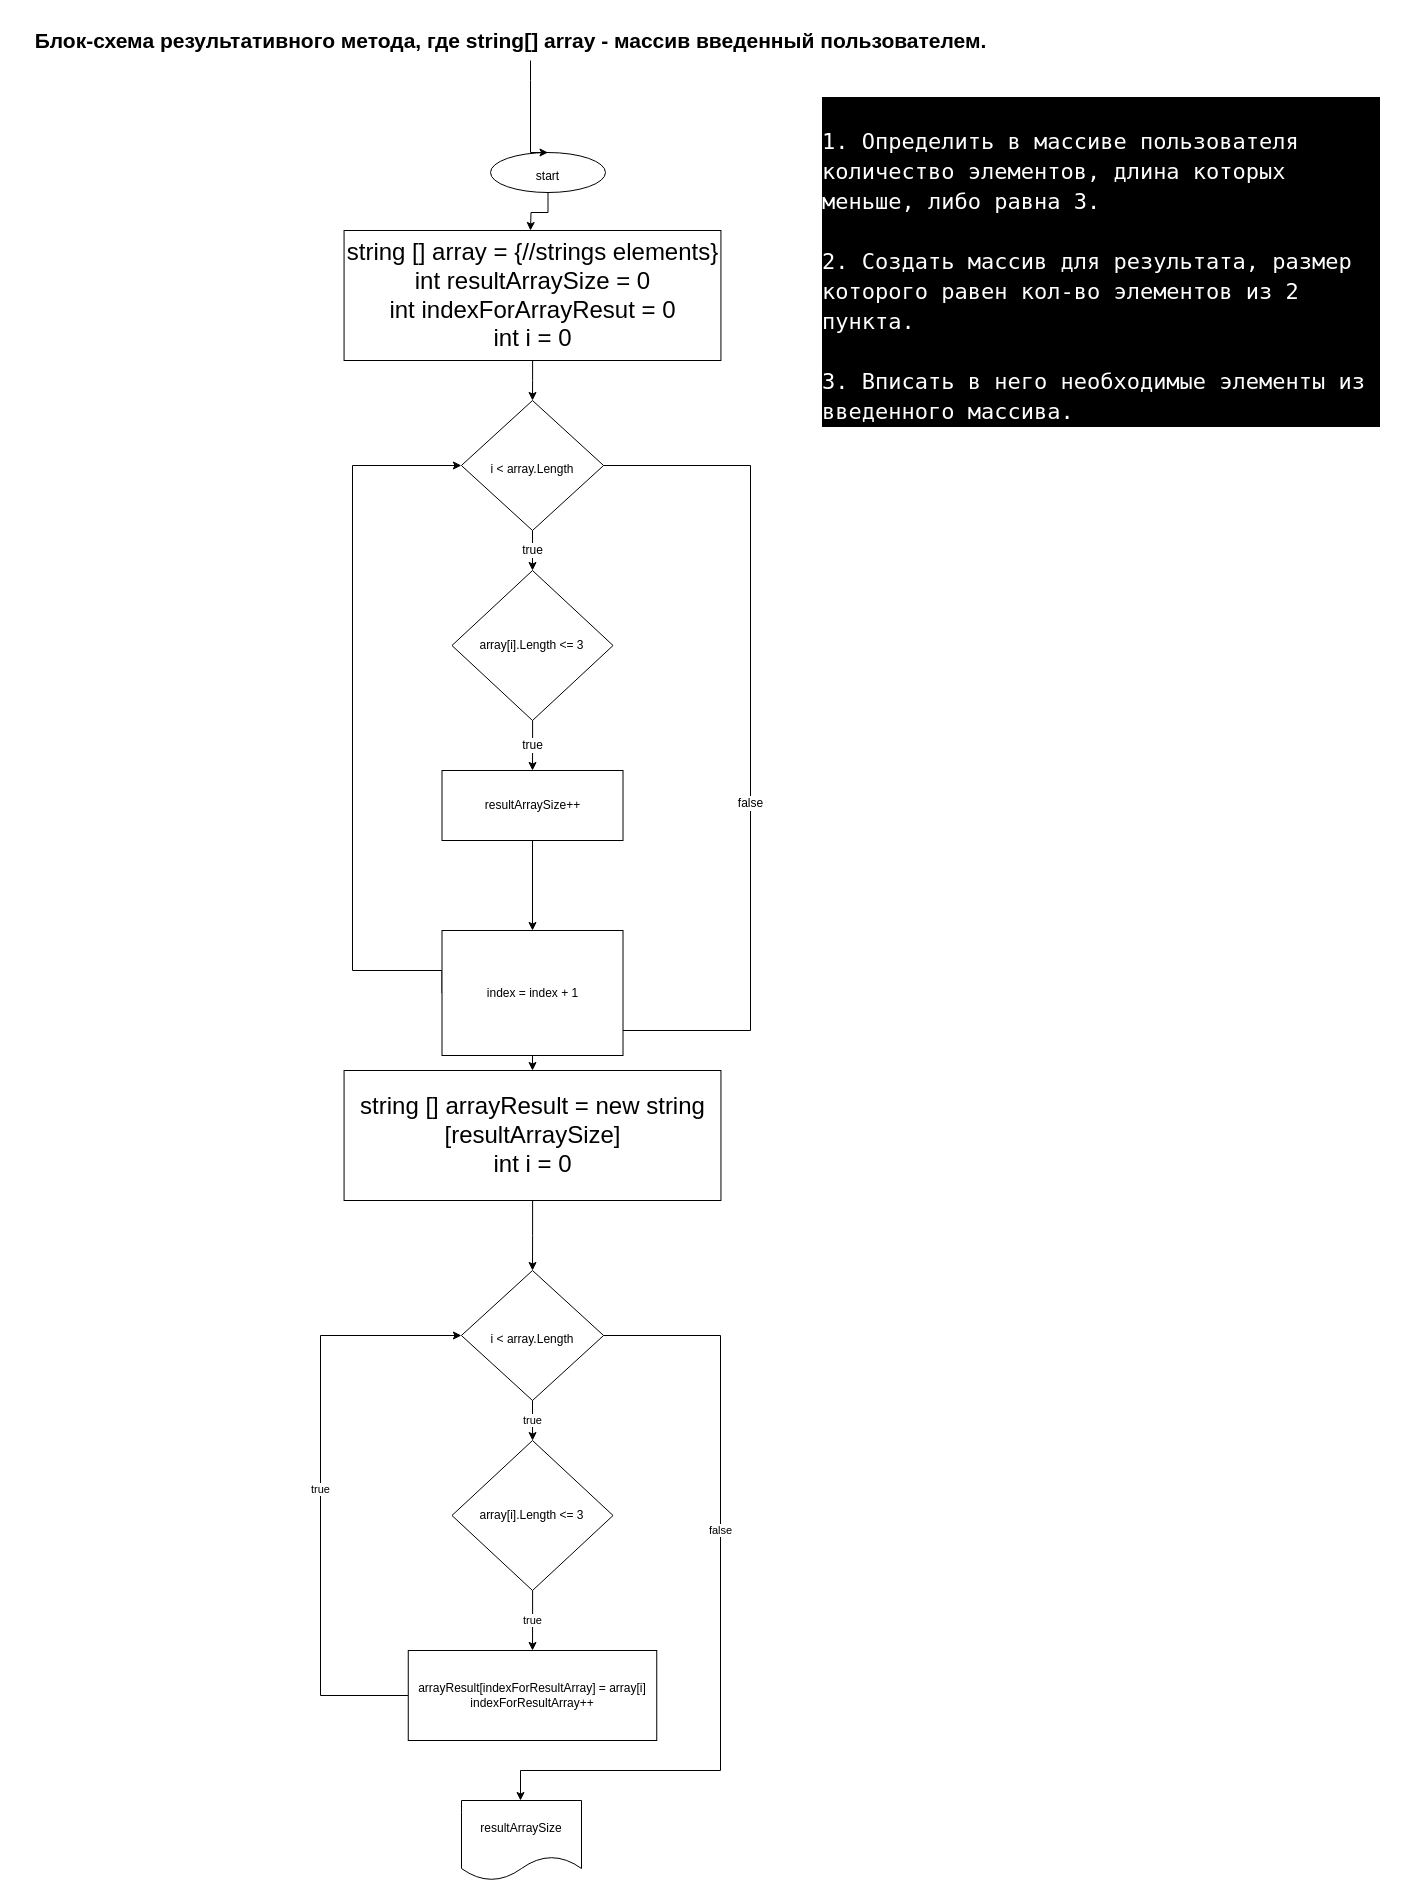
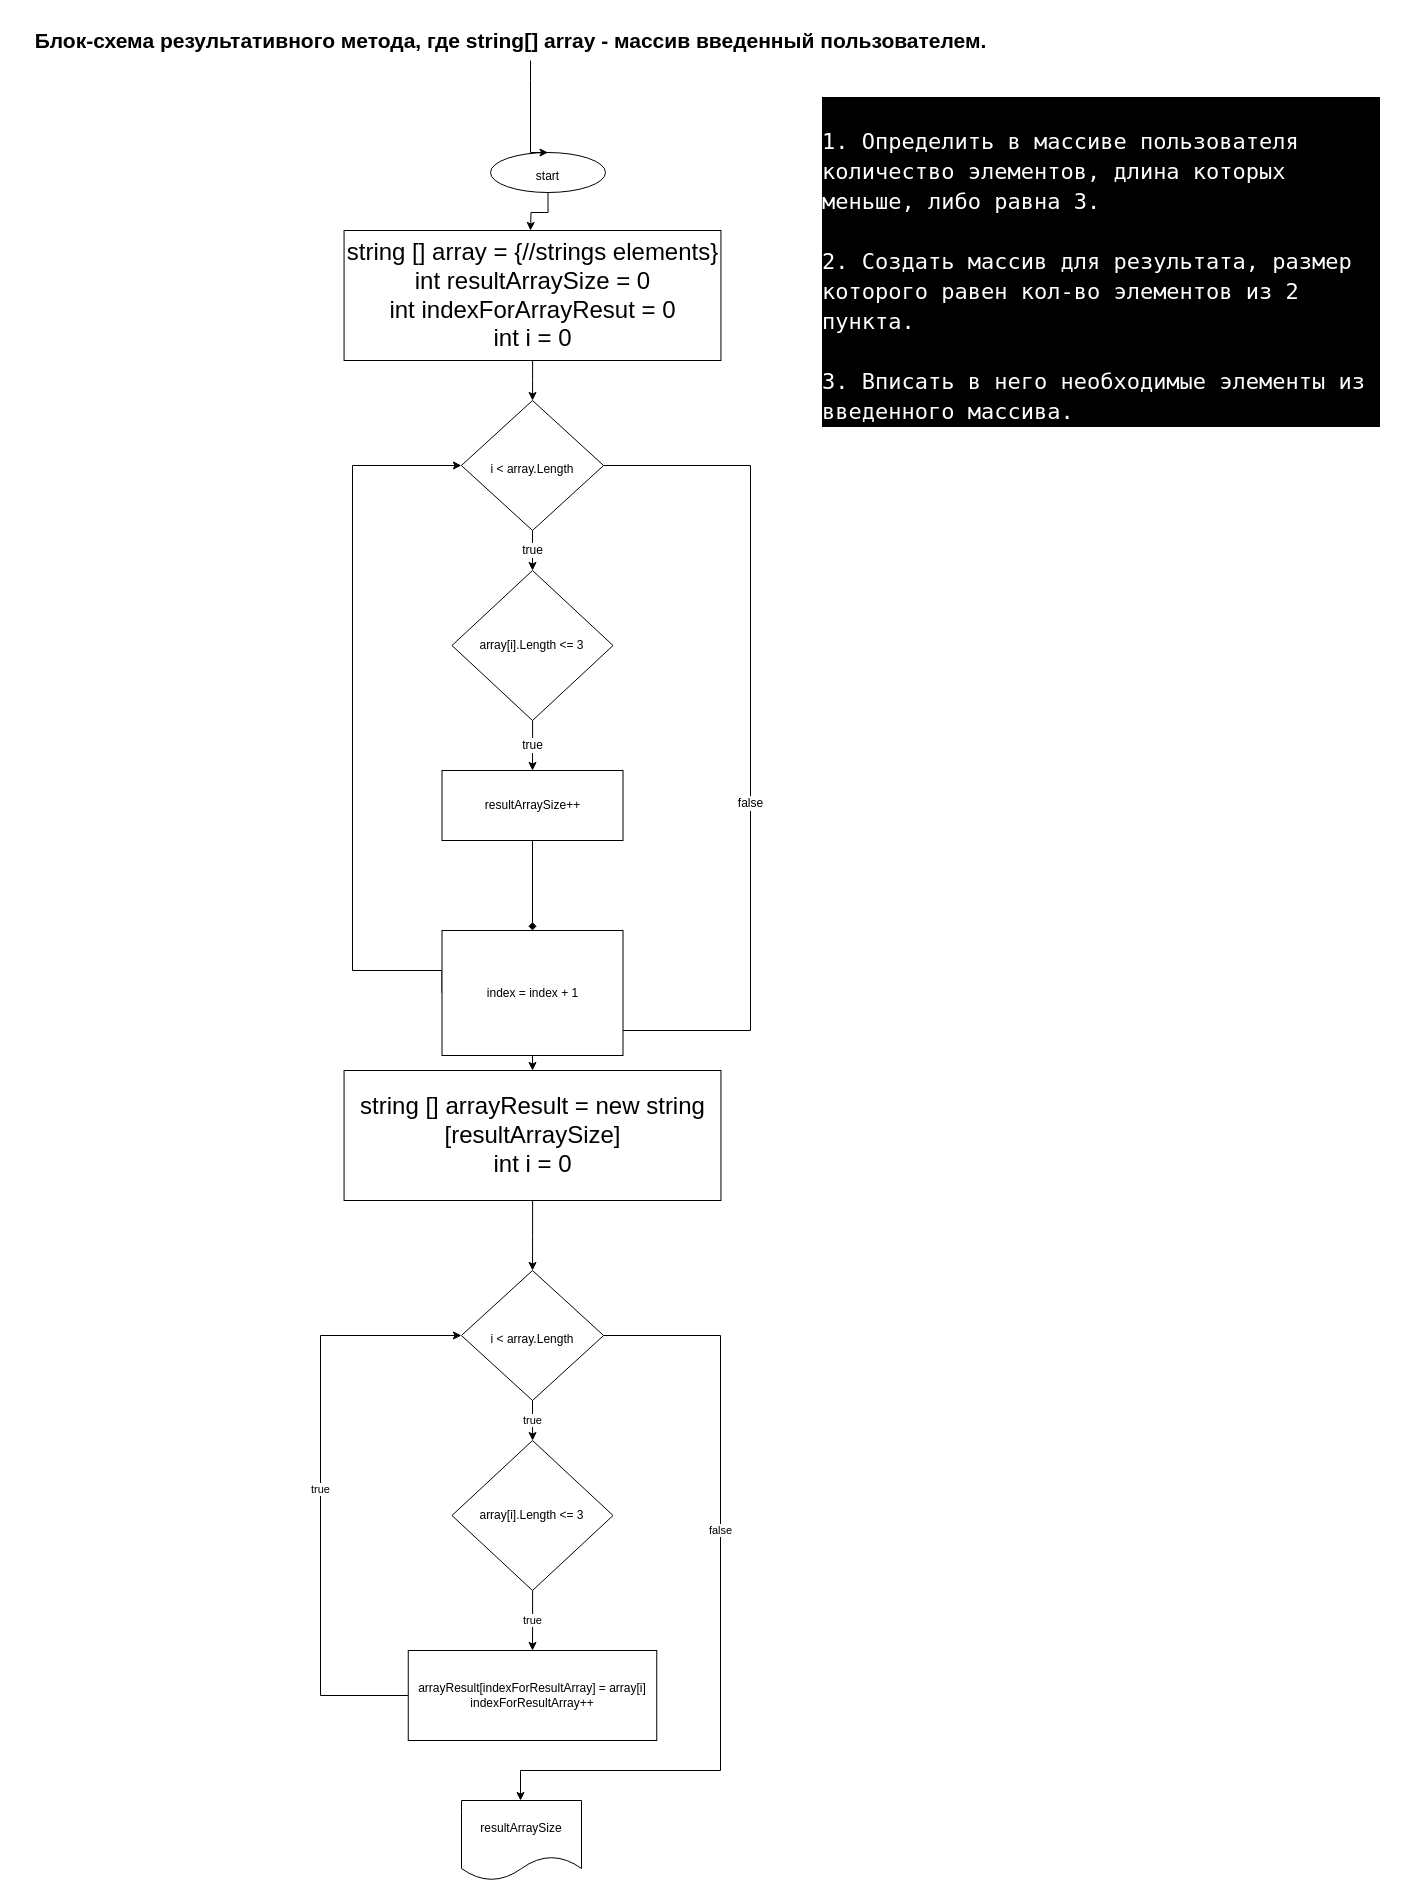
(533, 922) -> (533, 922)
